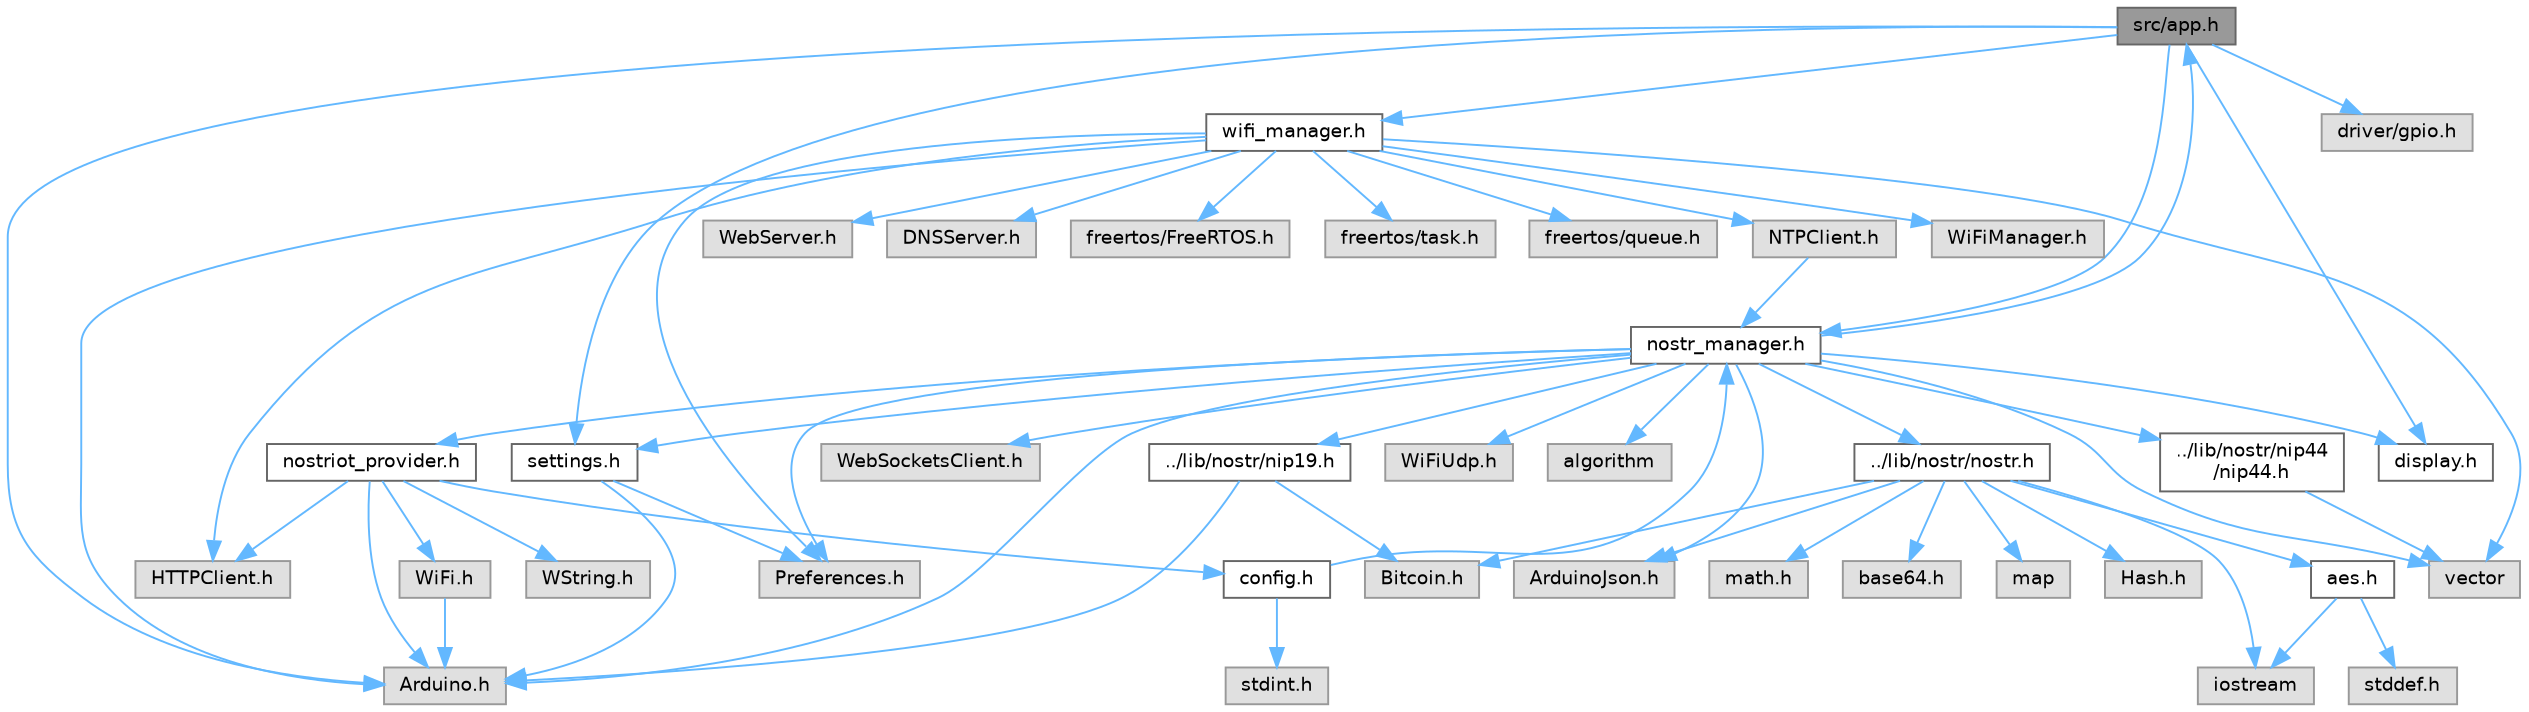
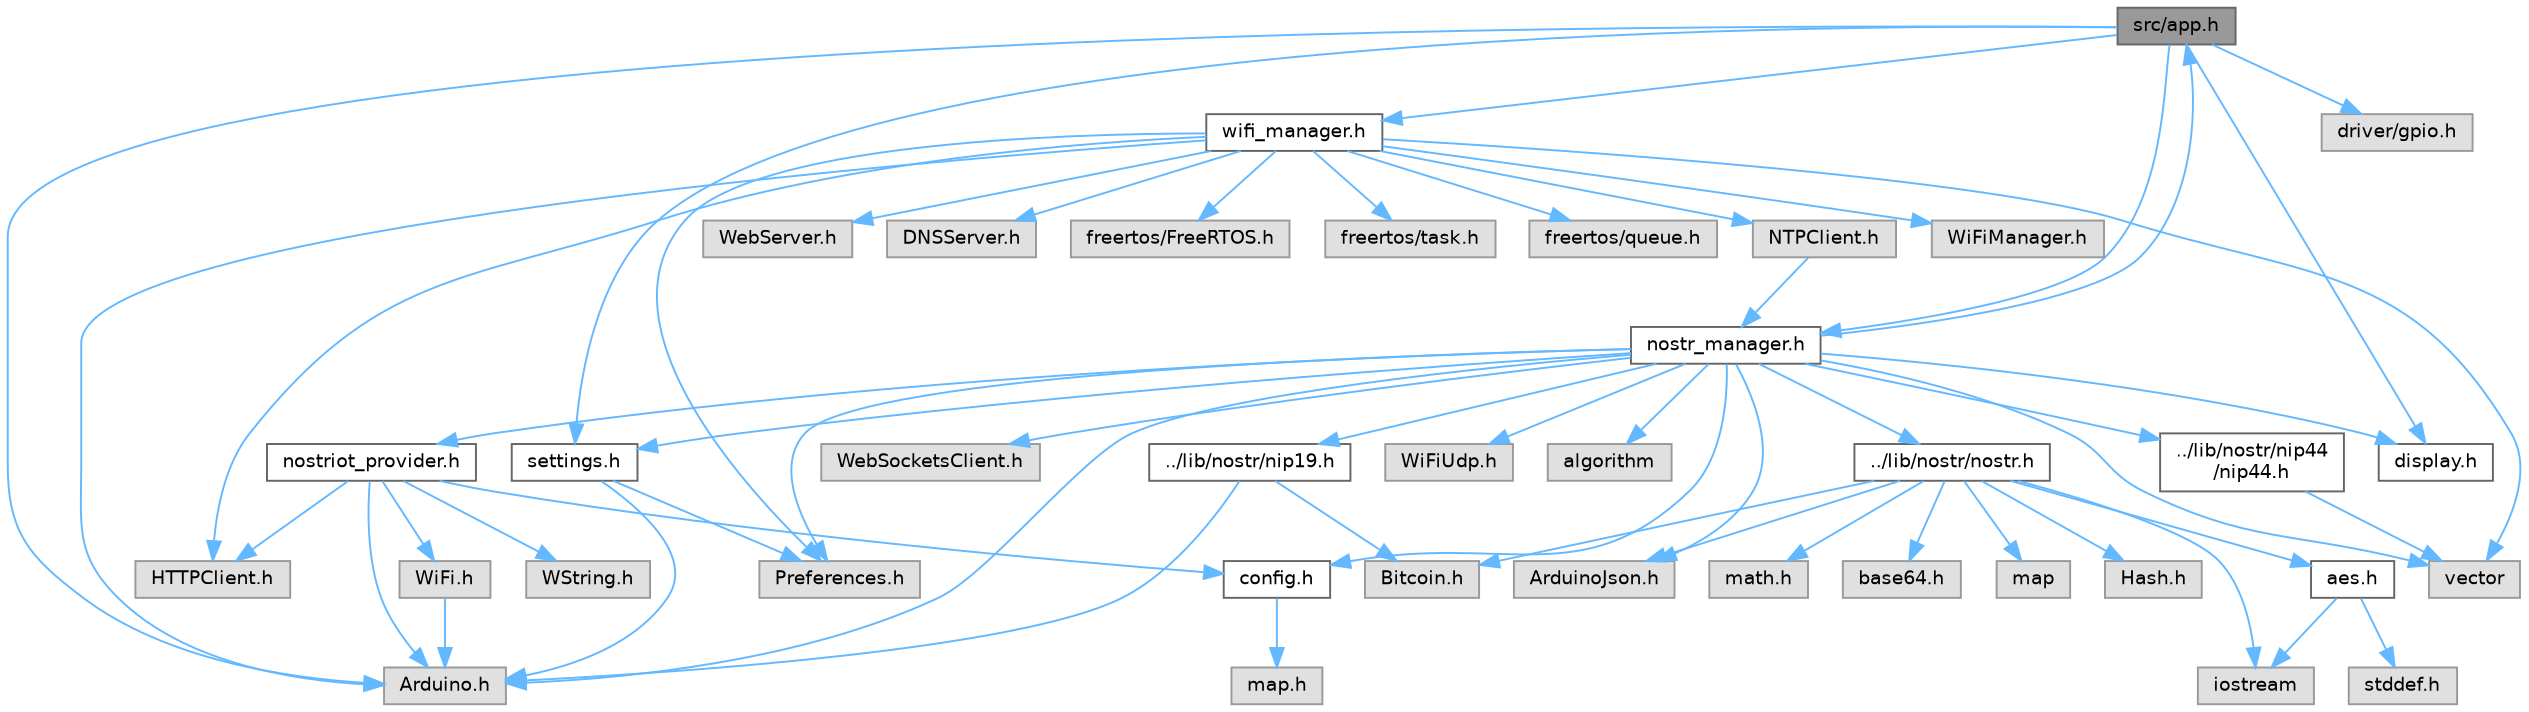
(1490, 553) -> (1661, 514)
(1277, 686) -> (1277, 686)
